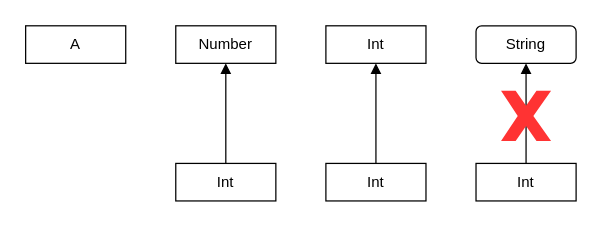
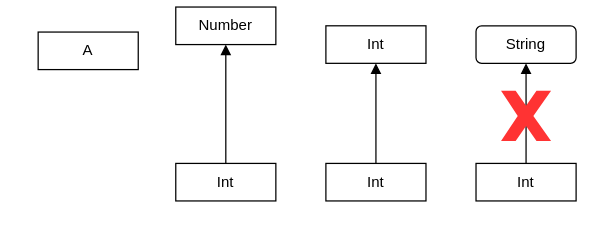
(76, 44) -> (88, 51)
(226, 44) -> (226, 26)
